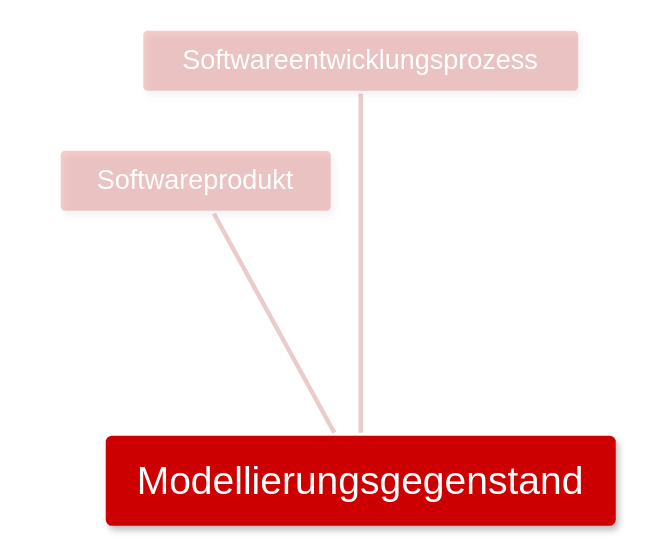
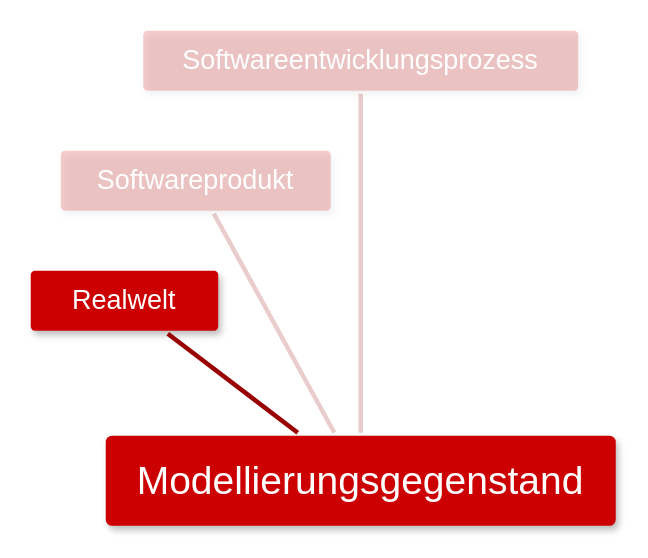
none -> (125, 301)
none -> (233, 384)
